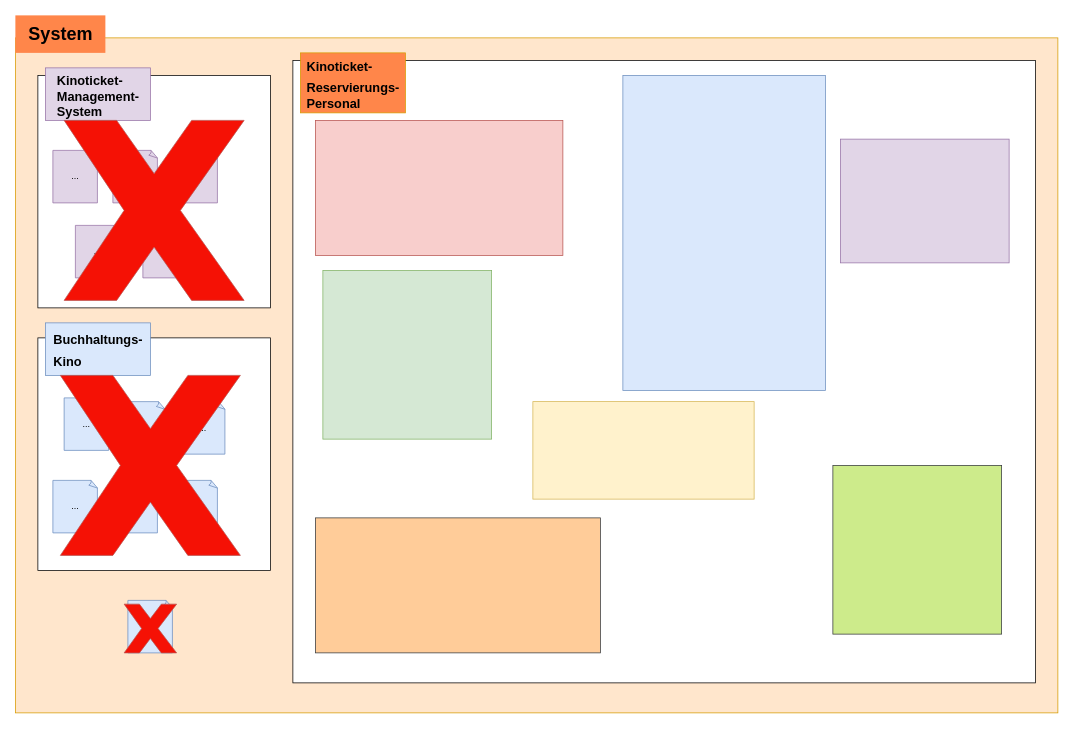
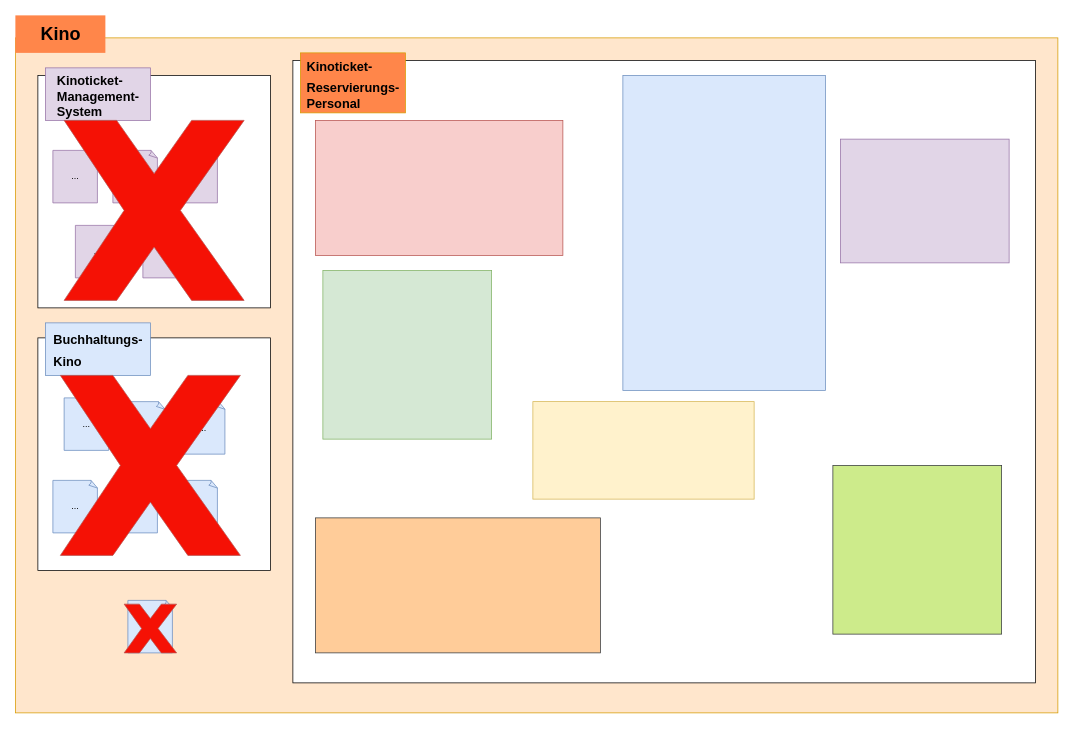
(61, 34) -> (61, 34)
